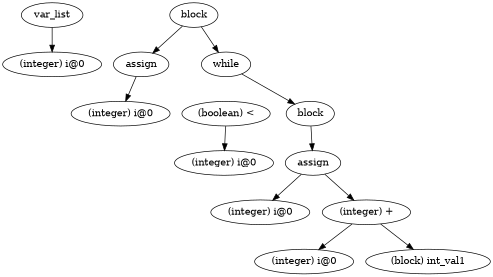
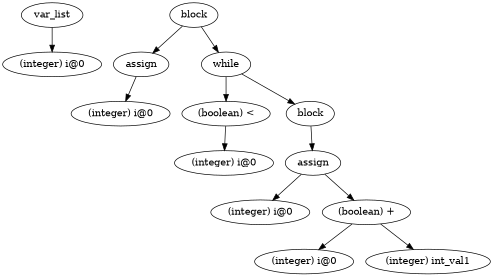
none -> (226, 86)
(366, 212) -> (366, 212)
(428, 262) -> (428, 262)
